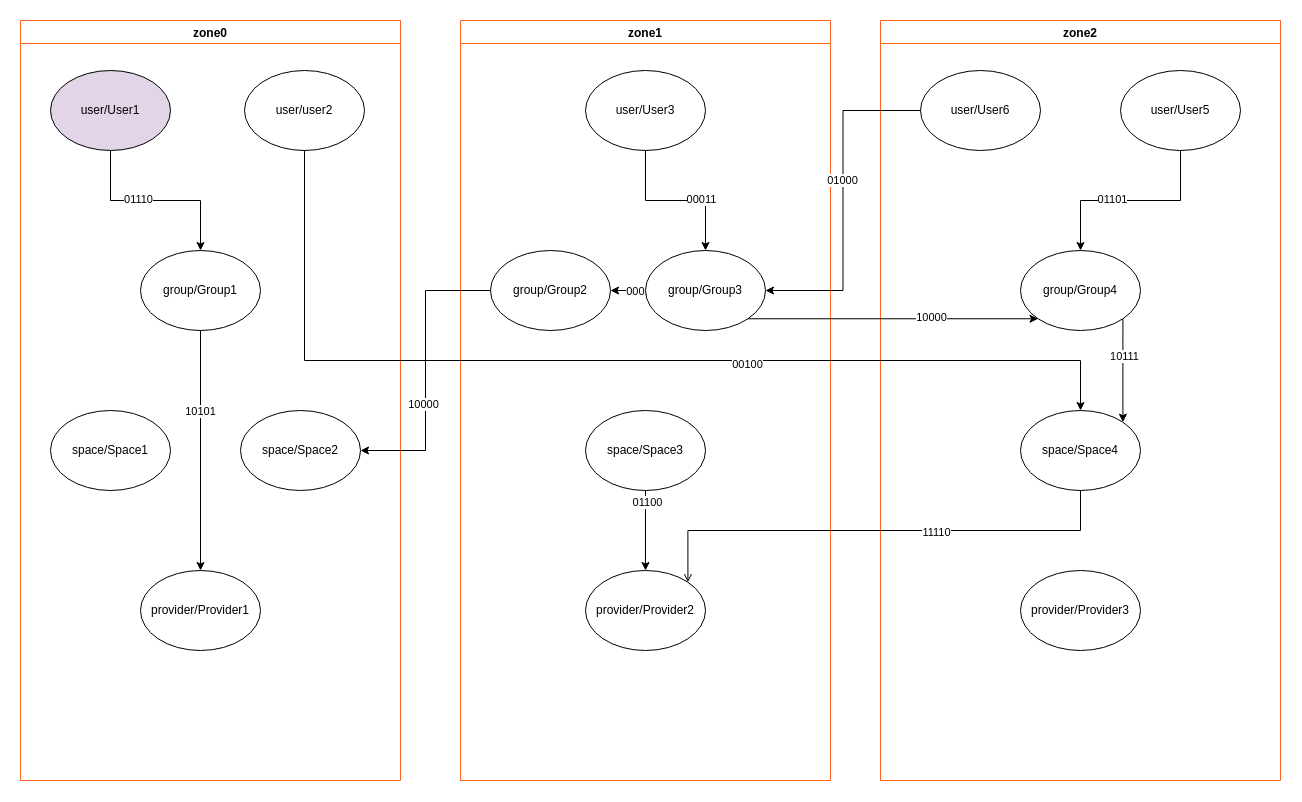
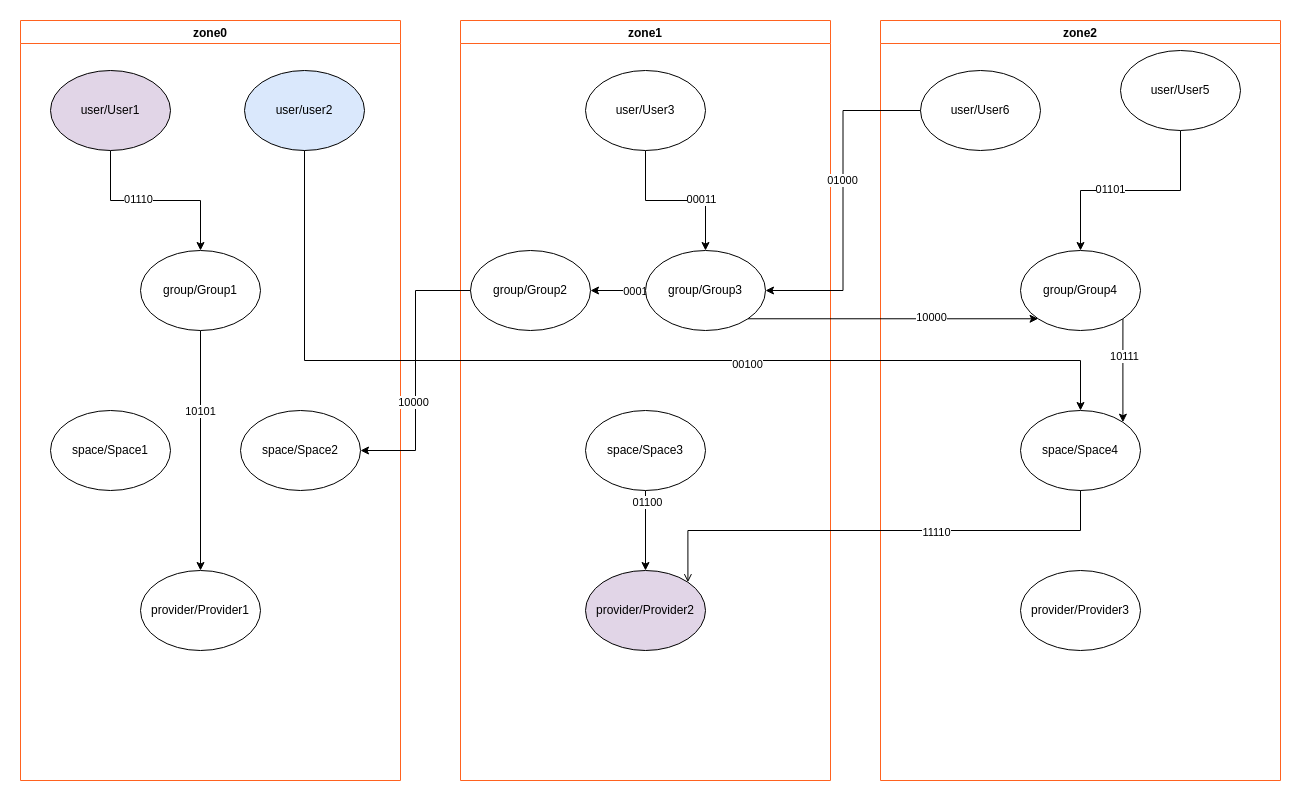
(305, 111) -> (305, 111)
(1181, 111) -> (1181, 91)
(551, 291) -> (531, 291)
(646, 611) -> (646, 611)
